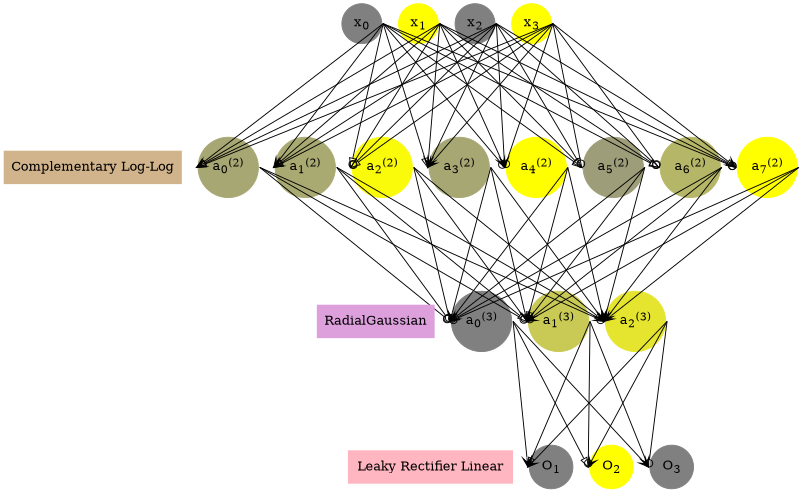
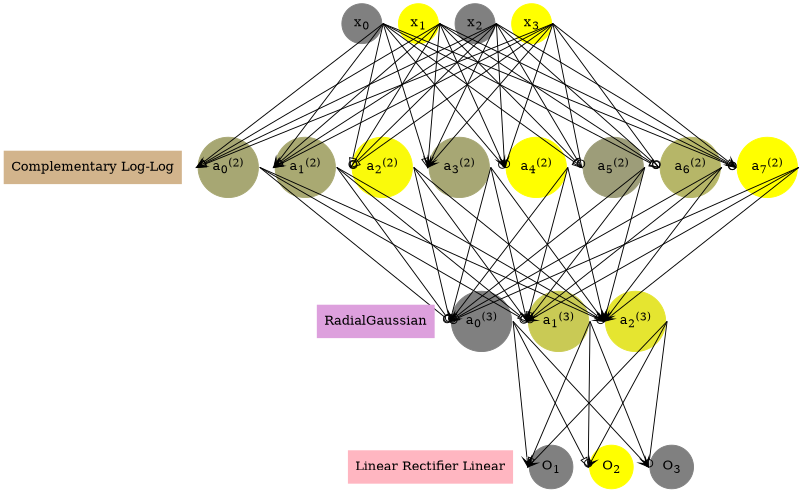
(430, 467) -> (430, 467)
